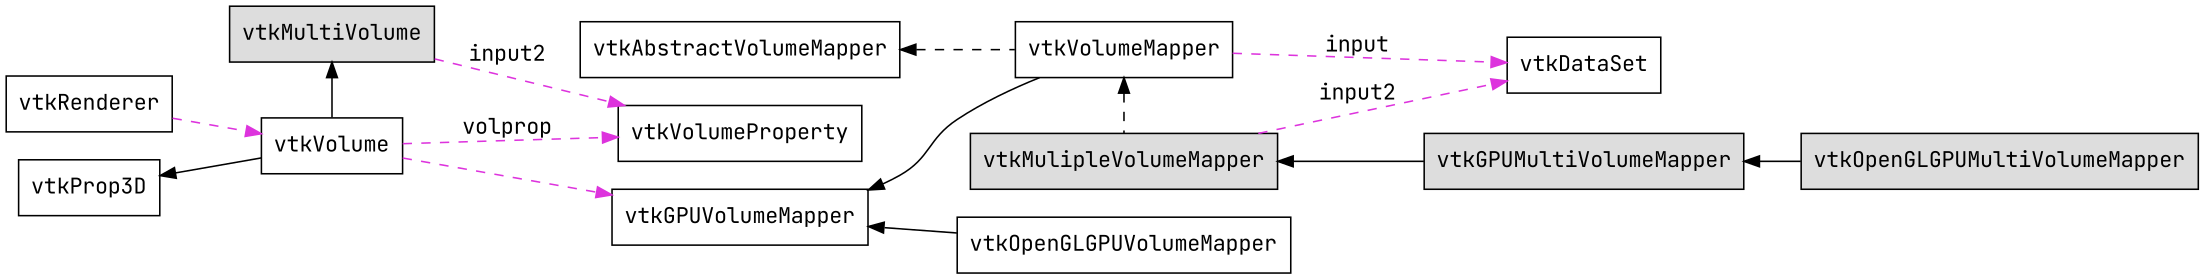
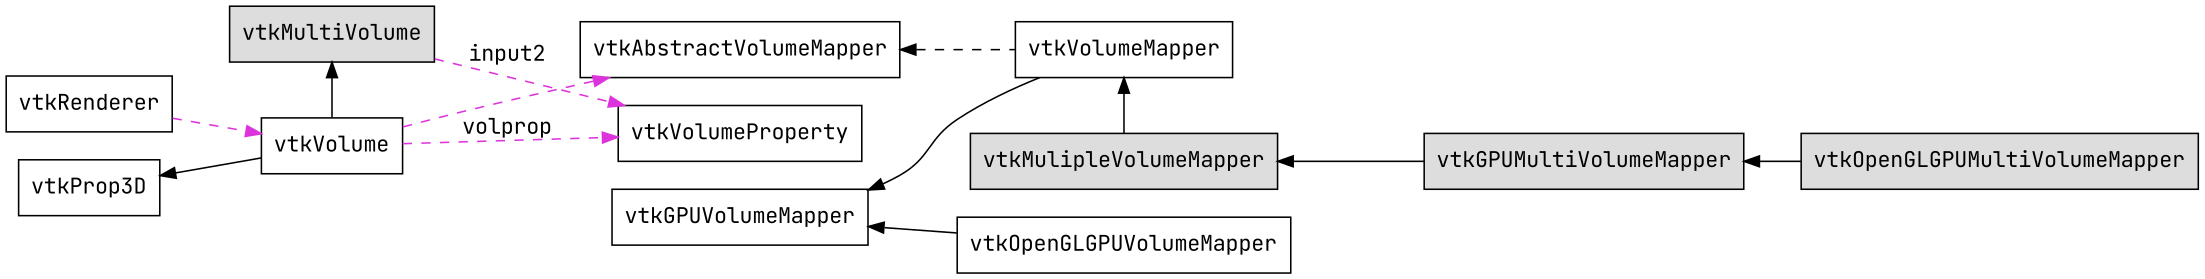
(1584, 65) -> none
(1124, 113) -> (1124, 113)
(500, 175) -> (498, 103)
